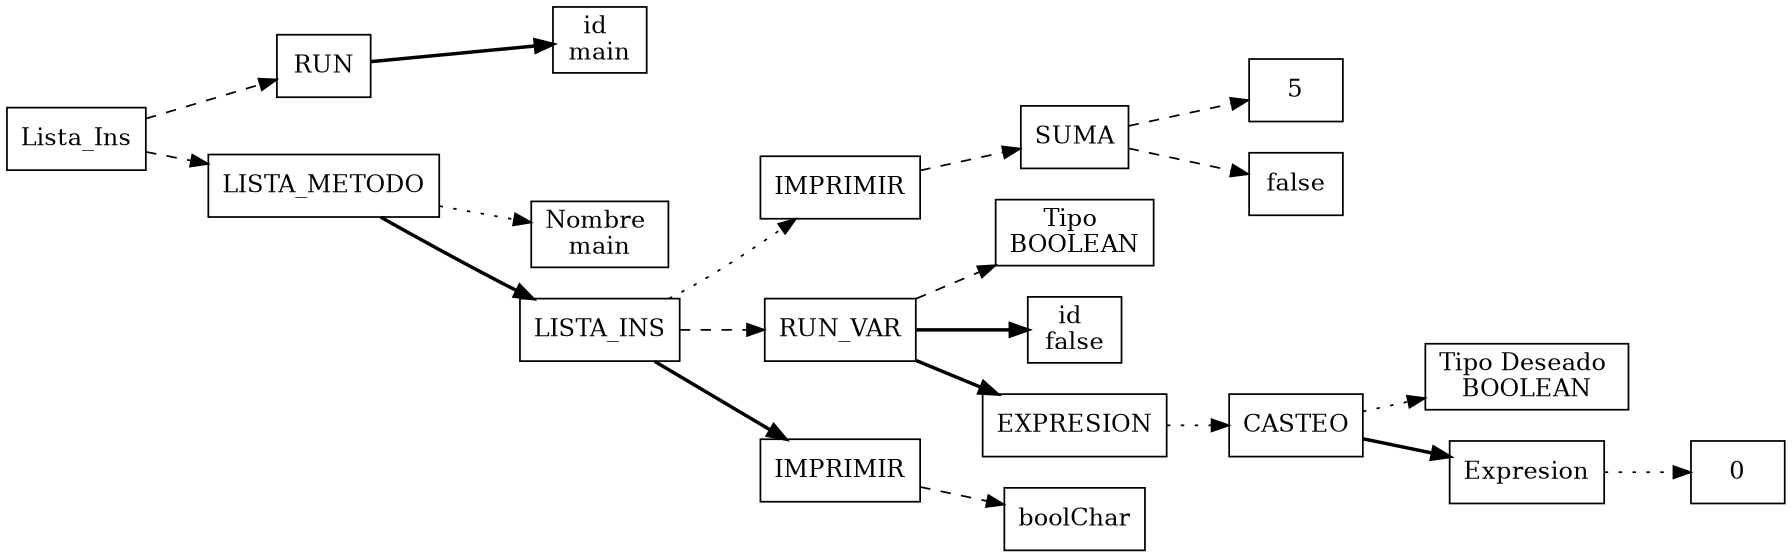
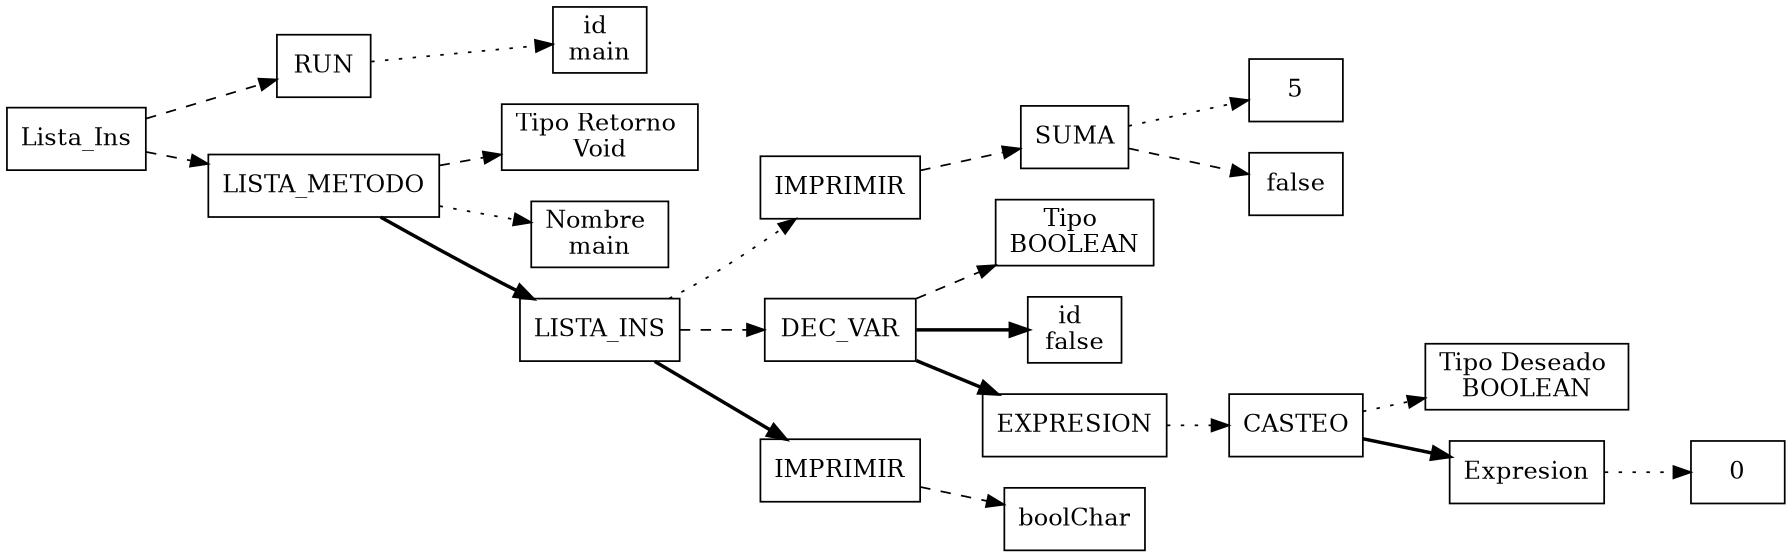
(453, 54) -> (453, 54)
(1180, 115) -> (1180, 115)
none -> (600, 137)
(840, 330) -> (840, 330)
